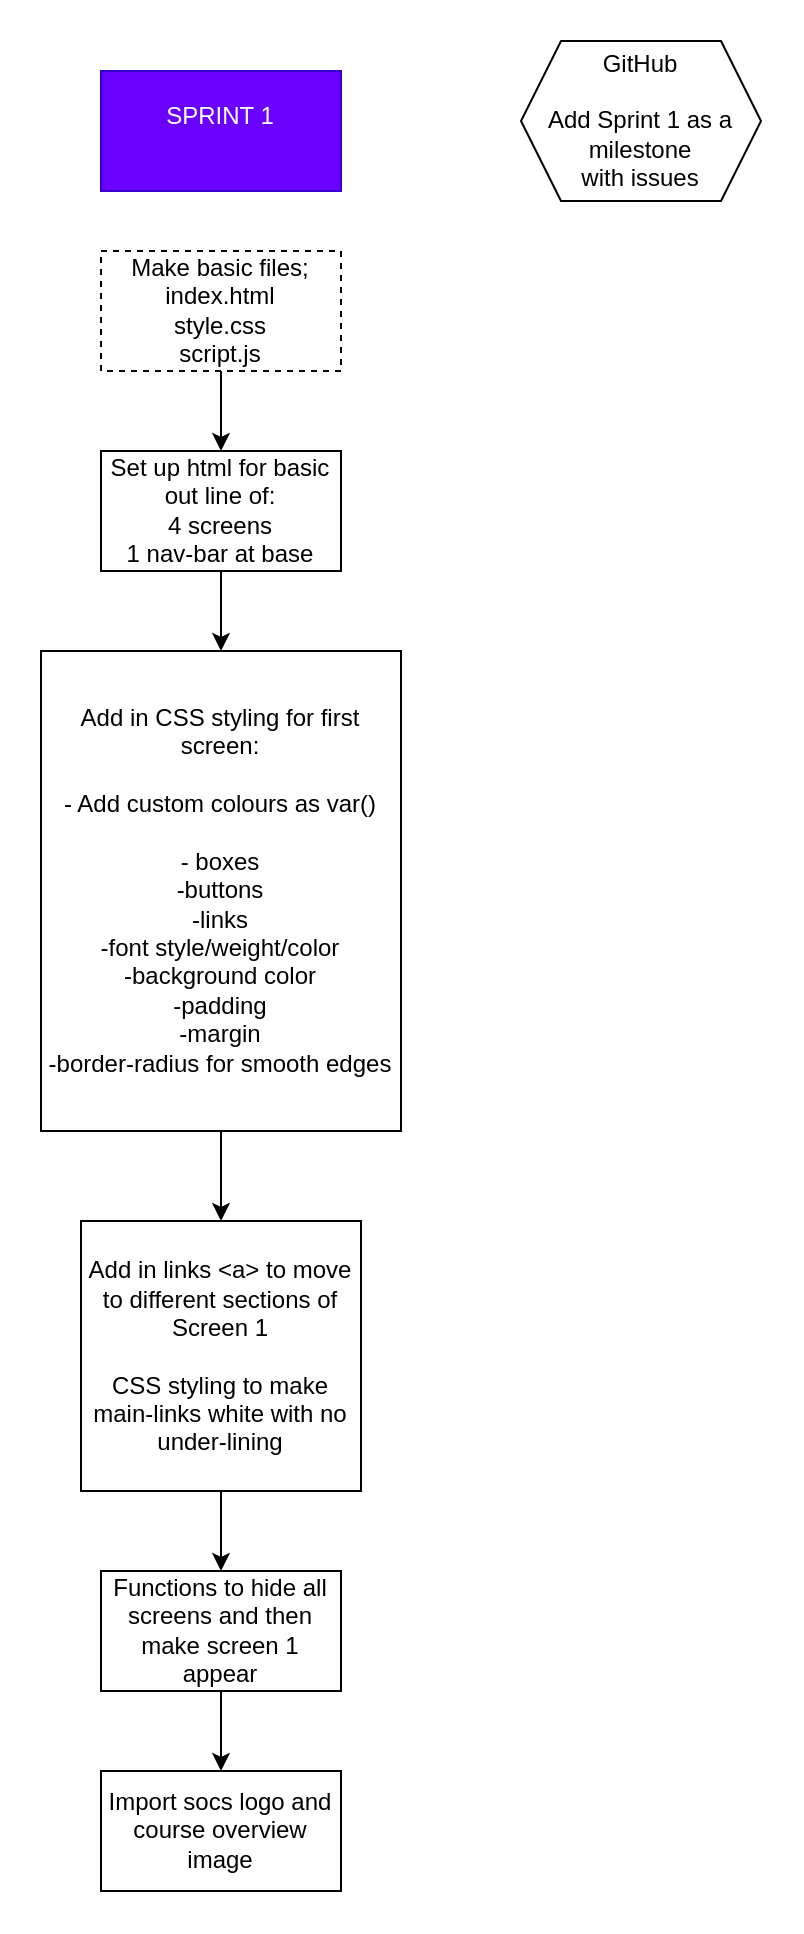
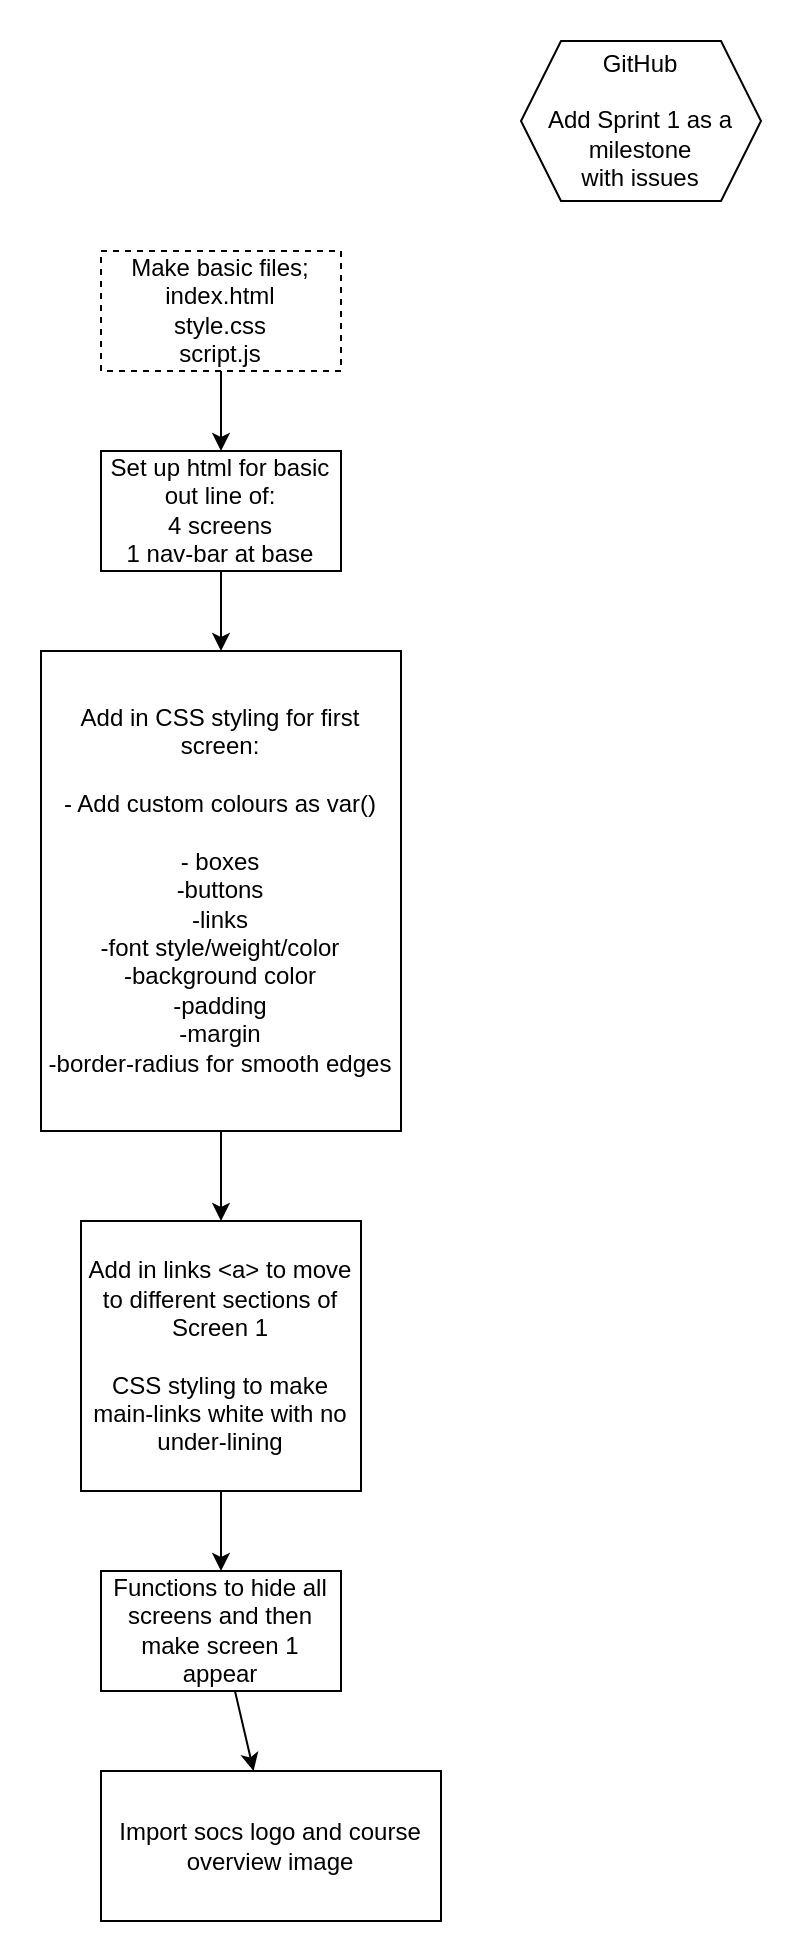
(221, 131) -> none
(221, 1831) -> (271, 1846)
